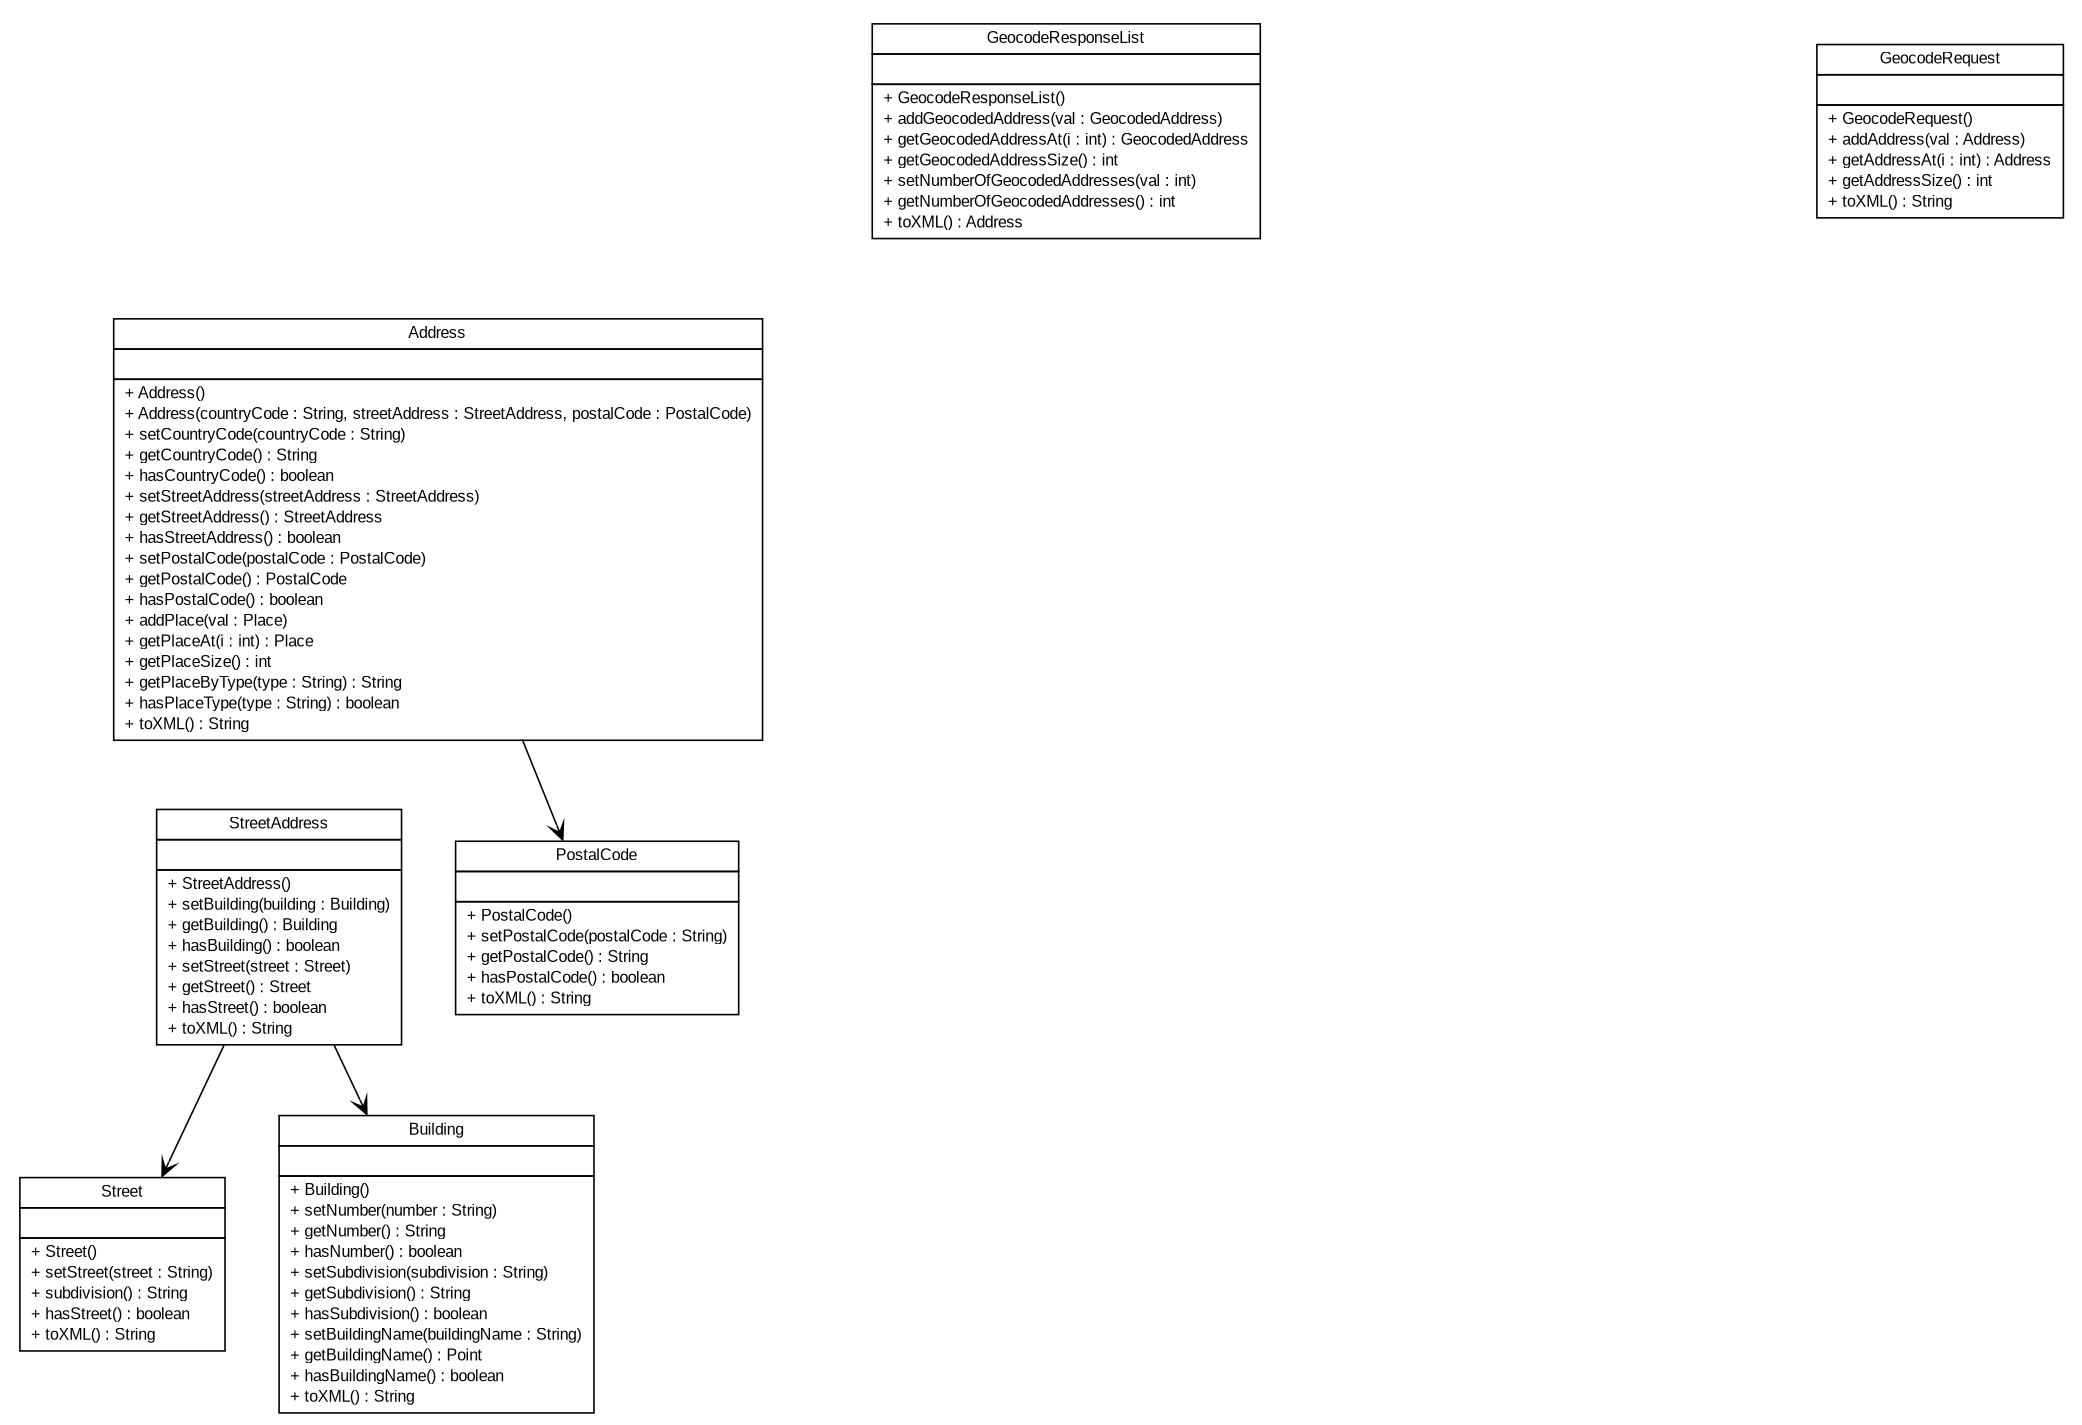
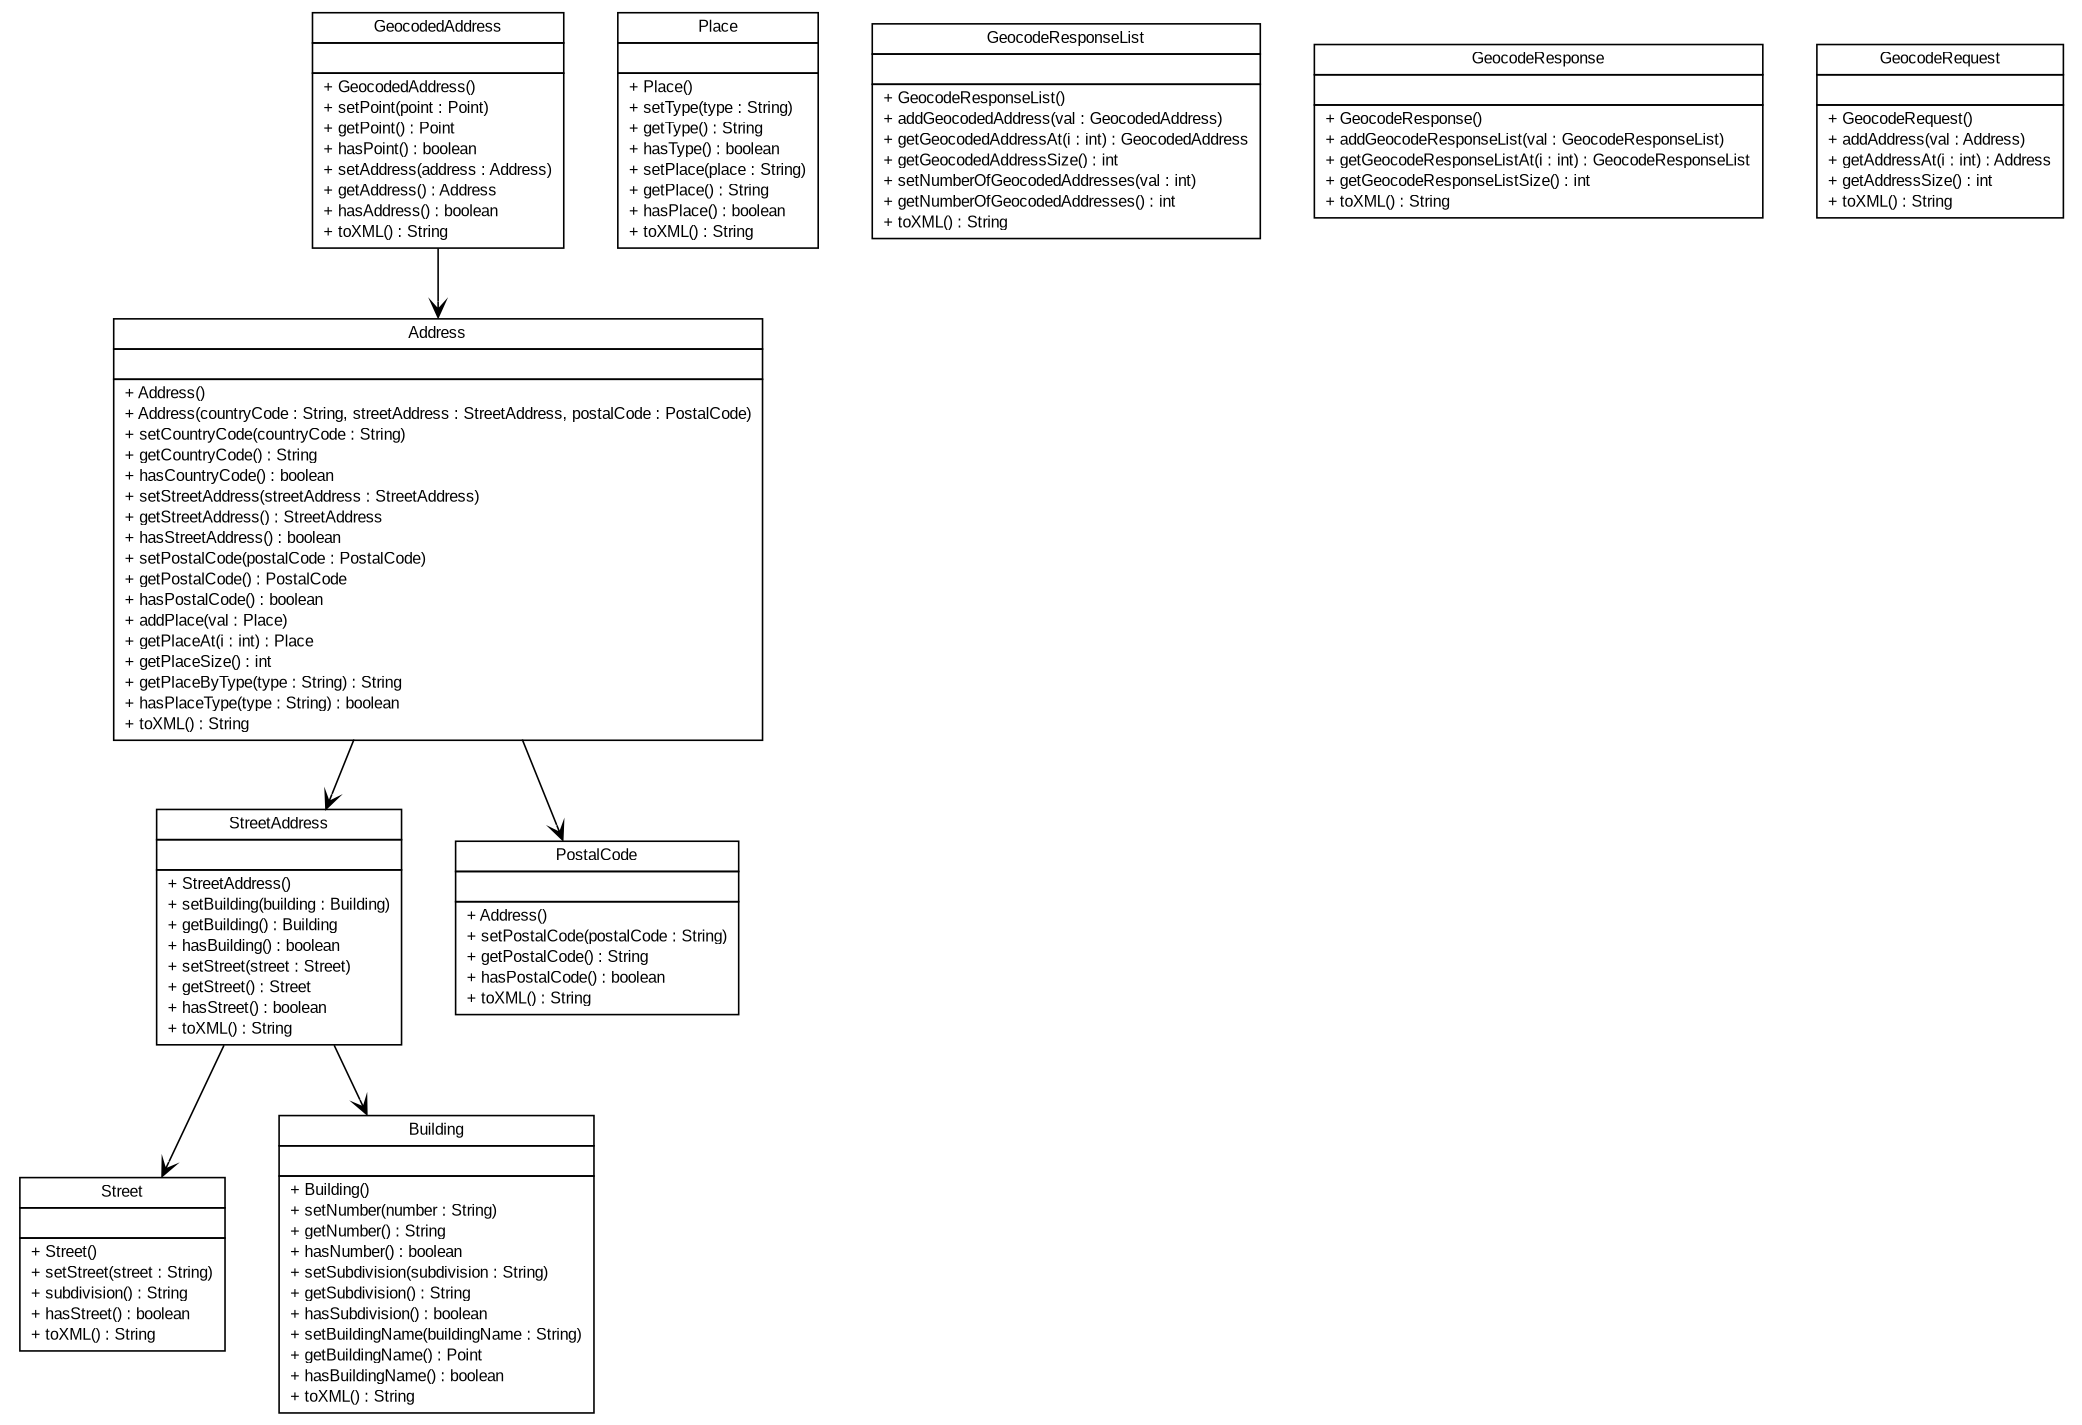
none -> (438, 130)
none -> (718, 130)
none -> (1539, 130)
(953, 223) -> (946, 223)
none -> (343, 767)
(520, 916) -> (507, 916)
